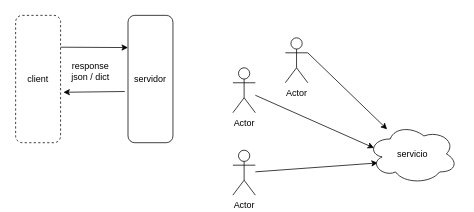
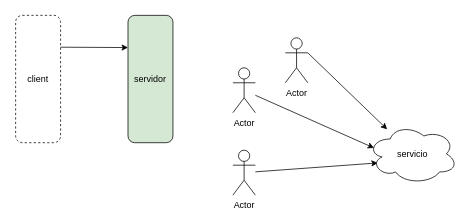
(90, 72) -> none
(150, 79) -> (150, 79)
(111, 92) -> none
